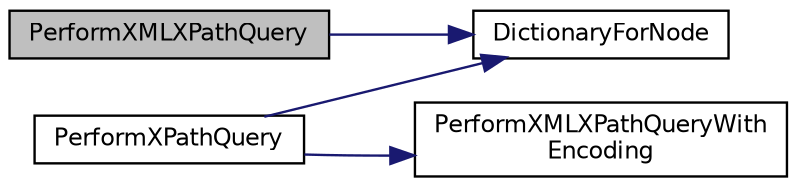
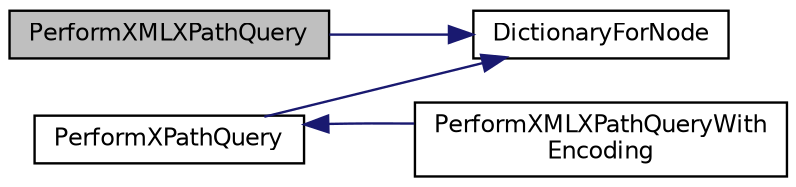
(347, 155) -> (371, 123)
